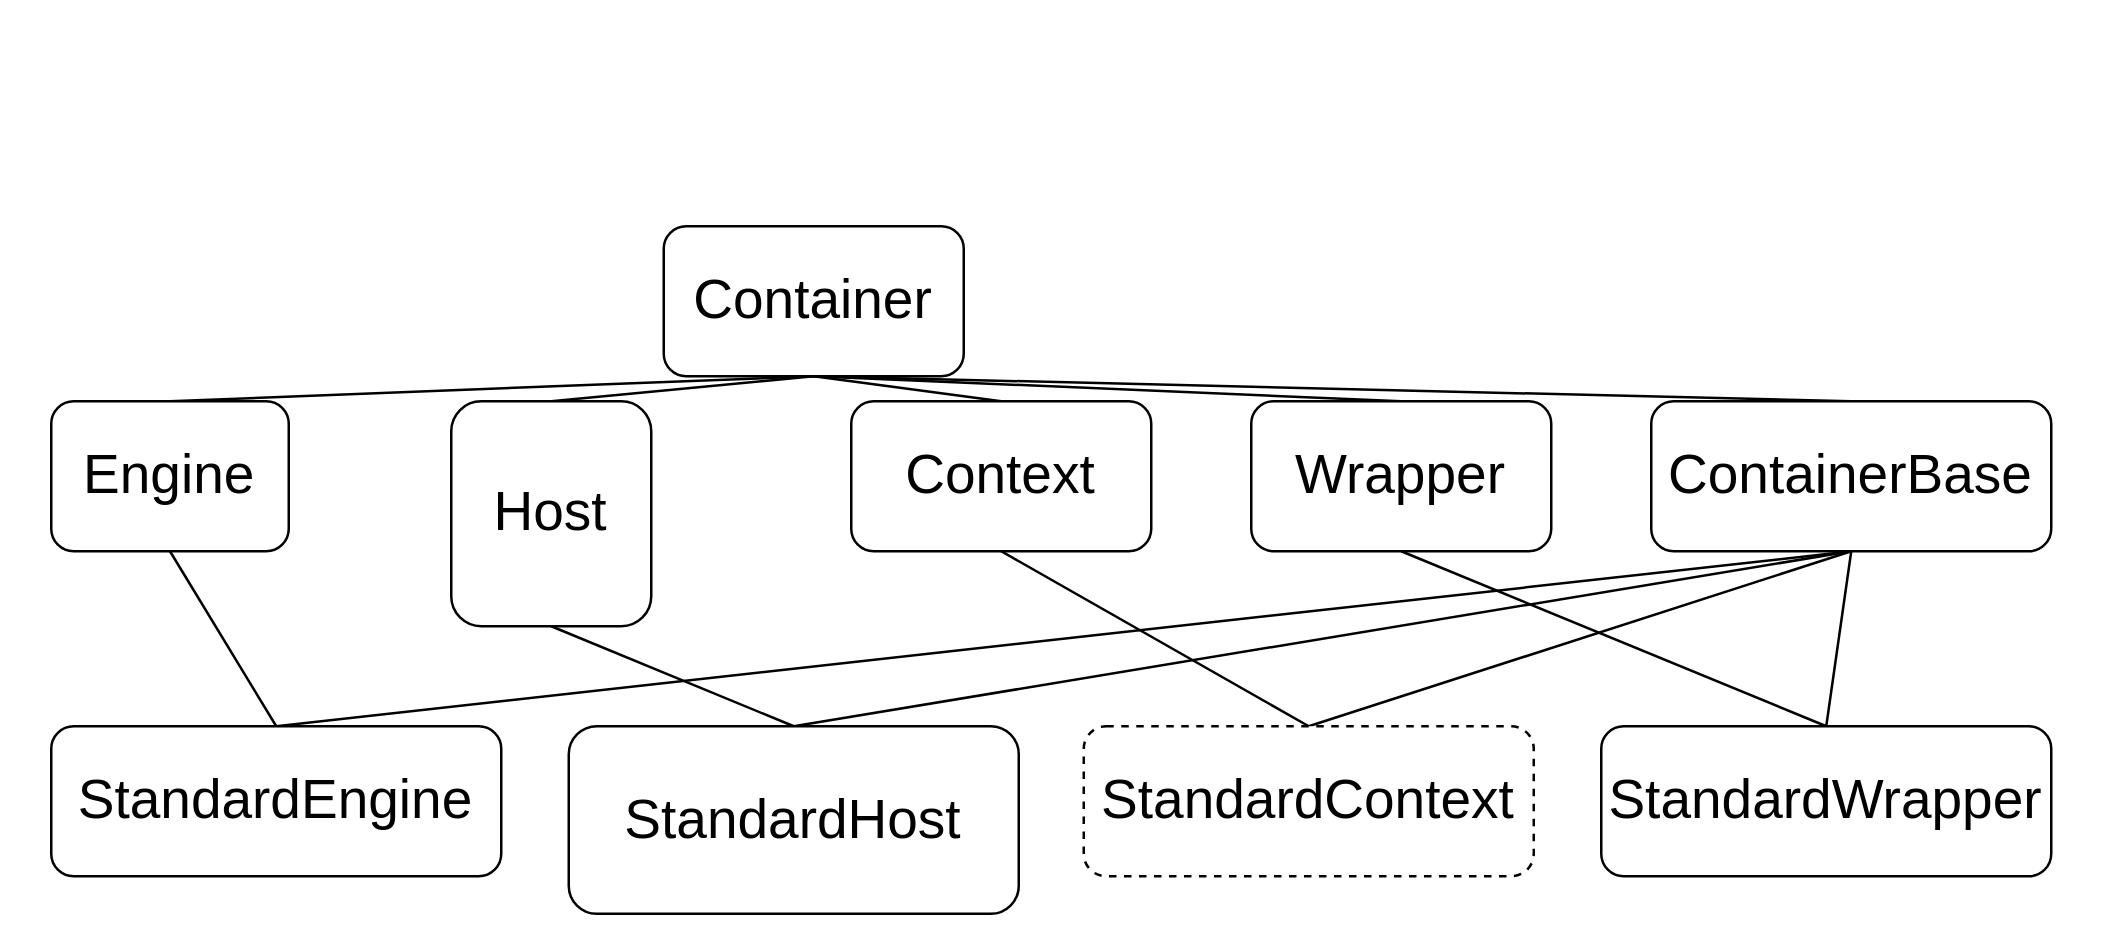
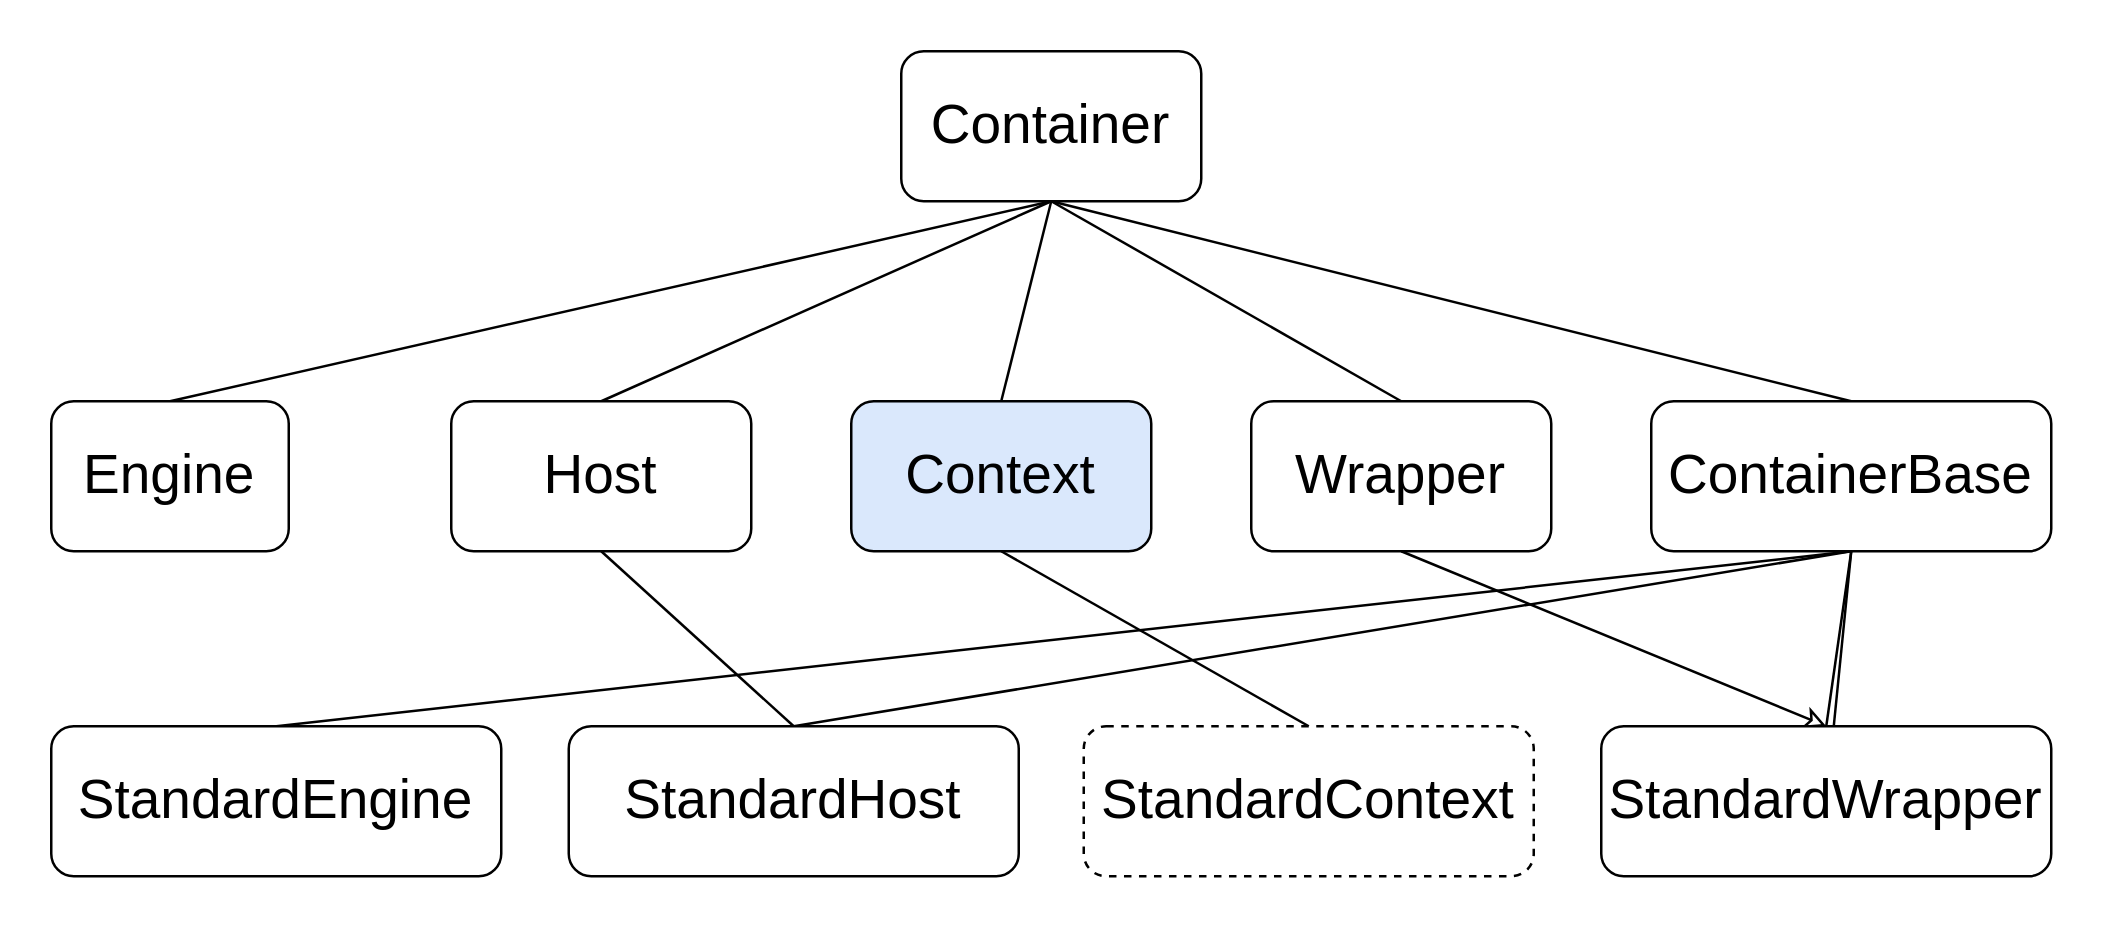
(814, 301) -> (1051, 126)
(1001, 476) -> (1001, 476)
(551, 514) -> (601, 476)
(223, 638) -> none
(1451, 681) -> (1838, 686)
(1814, 721) -> (1810, 719)
(794, 820) -> (794, 801)
